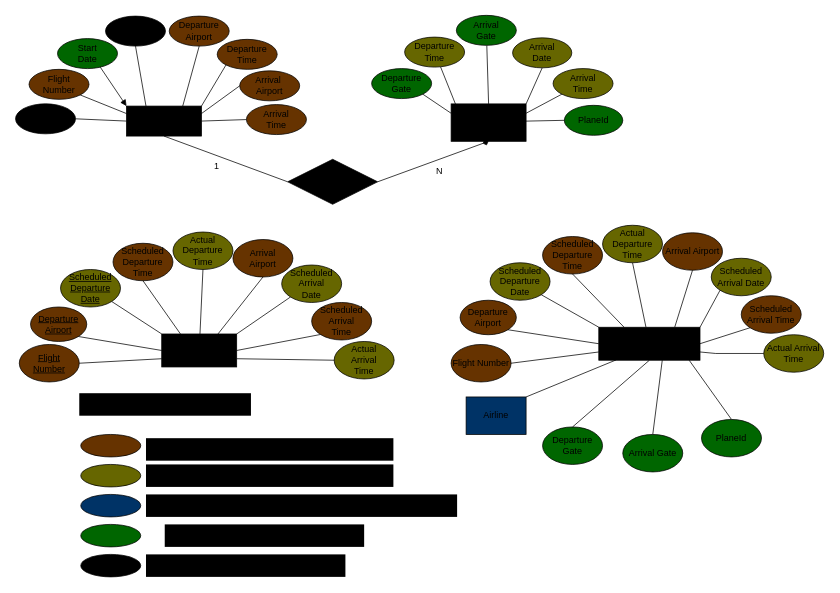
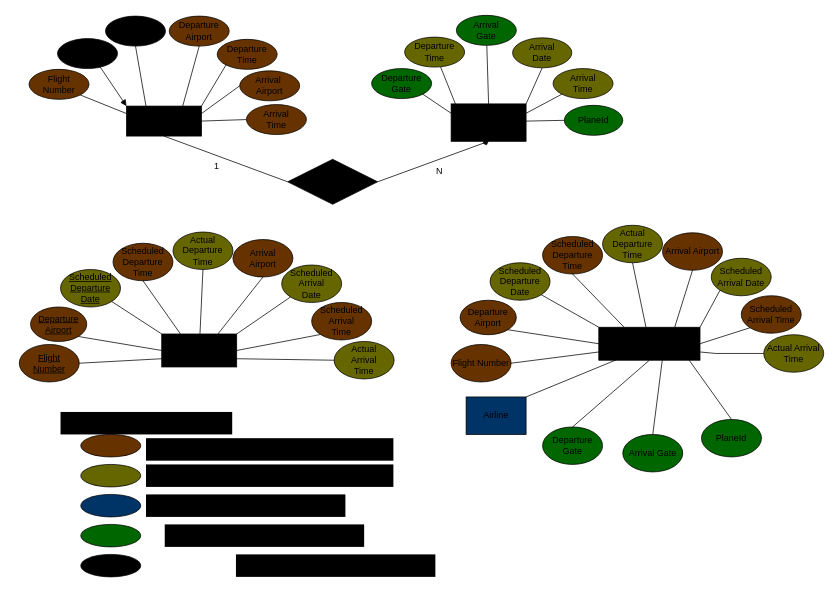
(87, 54) -> (87, 54)
(45, 119) -> none
(98, 120) -> none
(165, 405) -> (146, 423)
(302, 506) -> (246, 506)
(246, 566) -> (336, 566)
